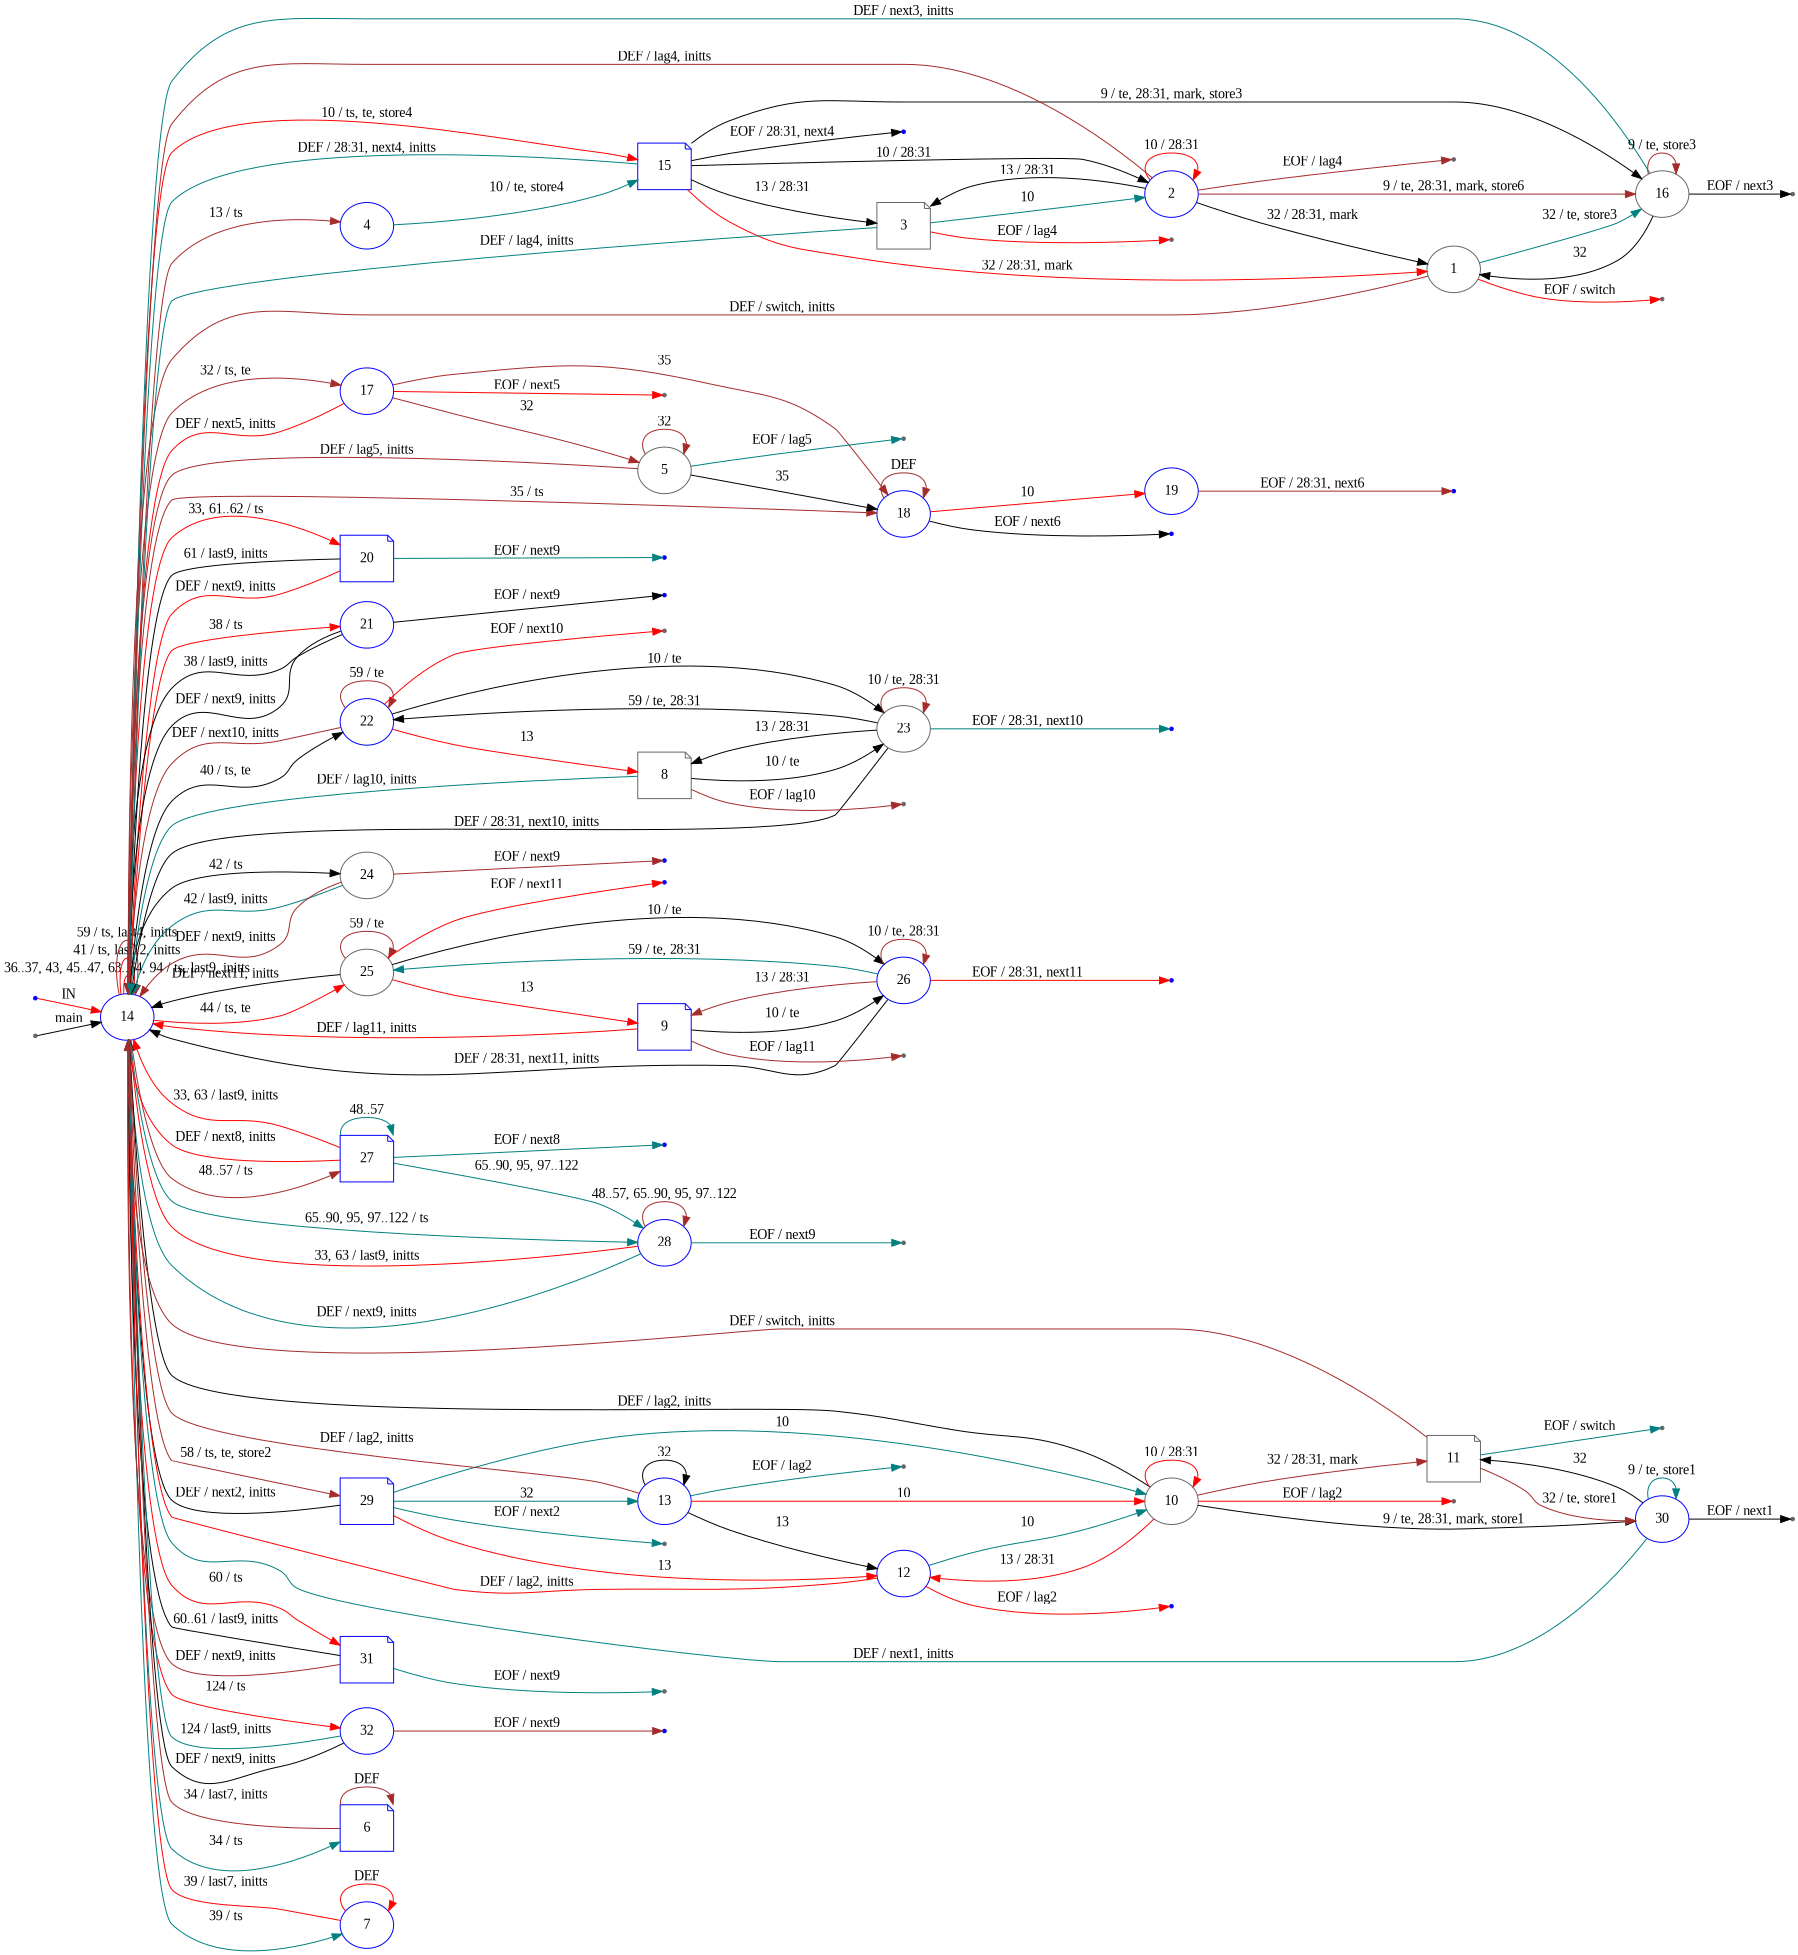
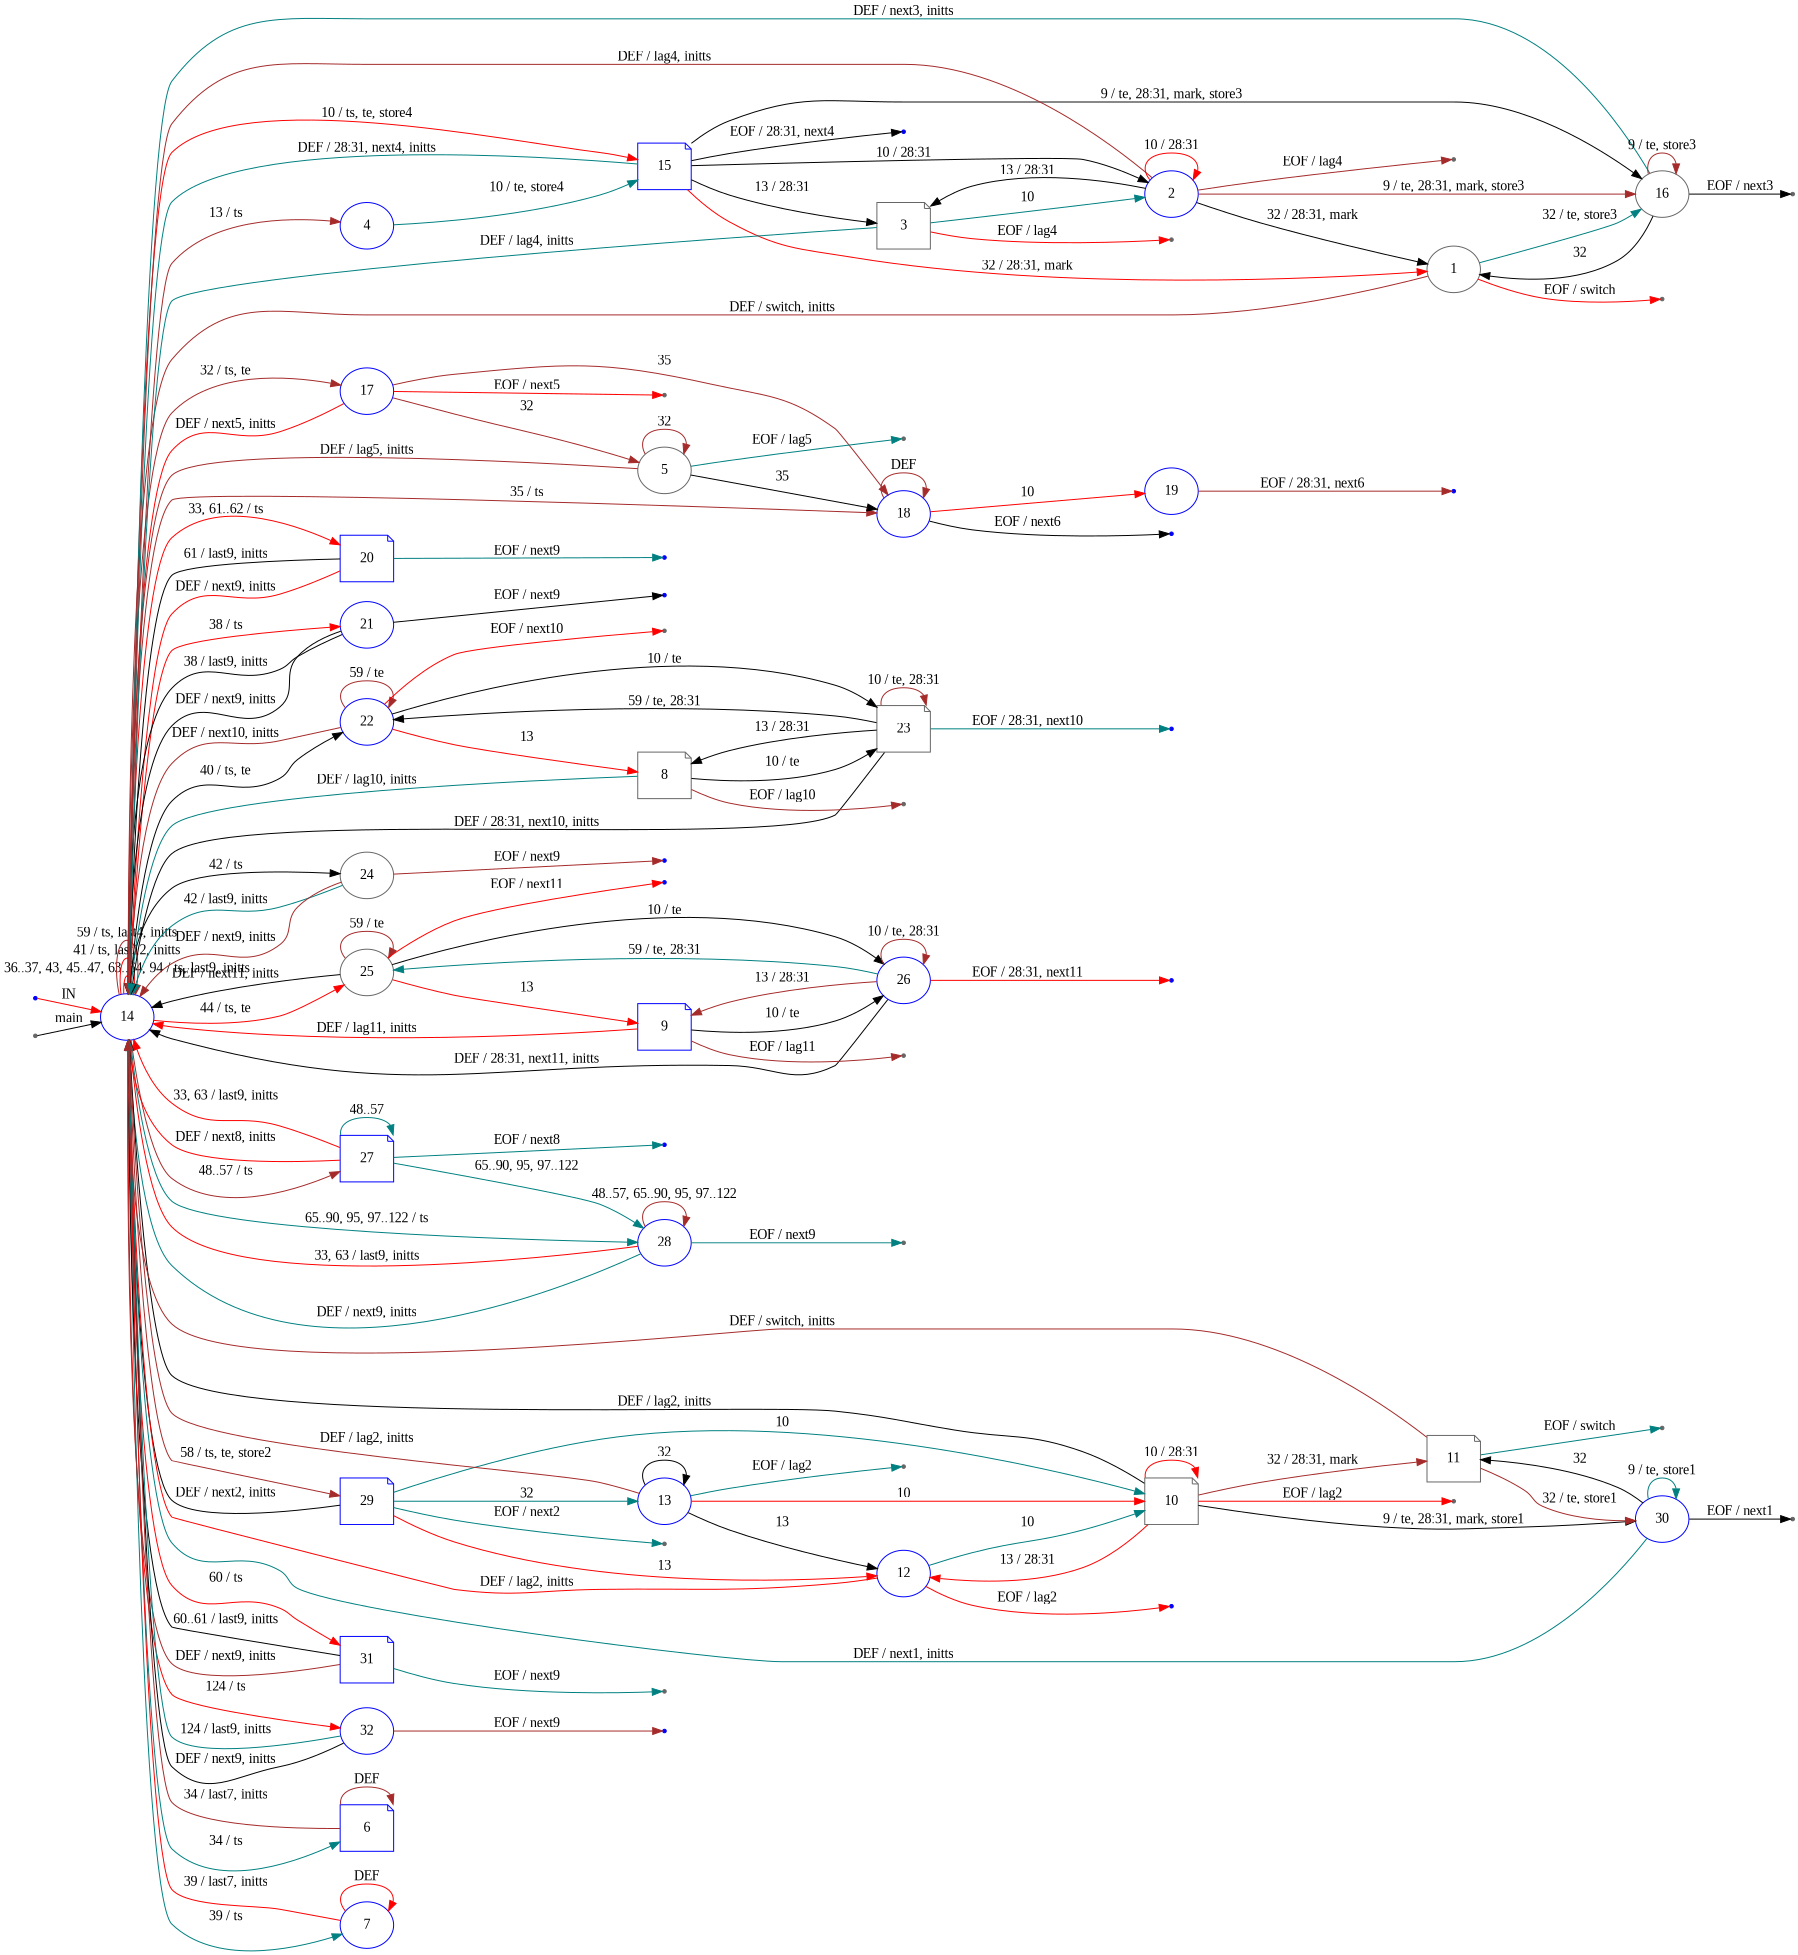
(1454, 187) -> (1454, 187)
(904, 729) -> (904, 729)
(1171, 1501) -> (1171, 1501)
